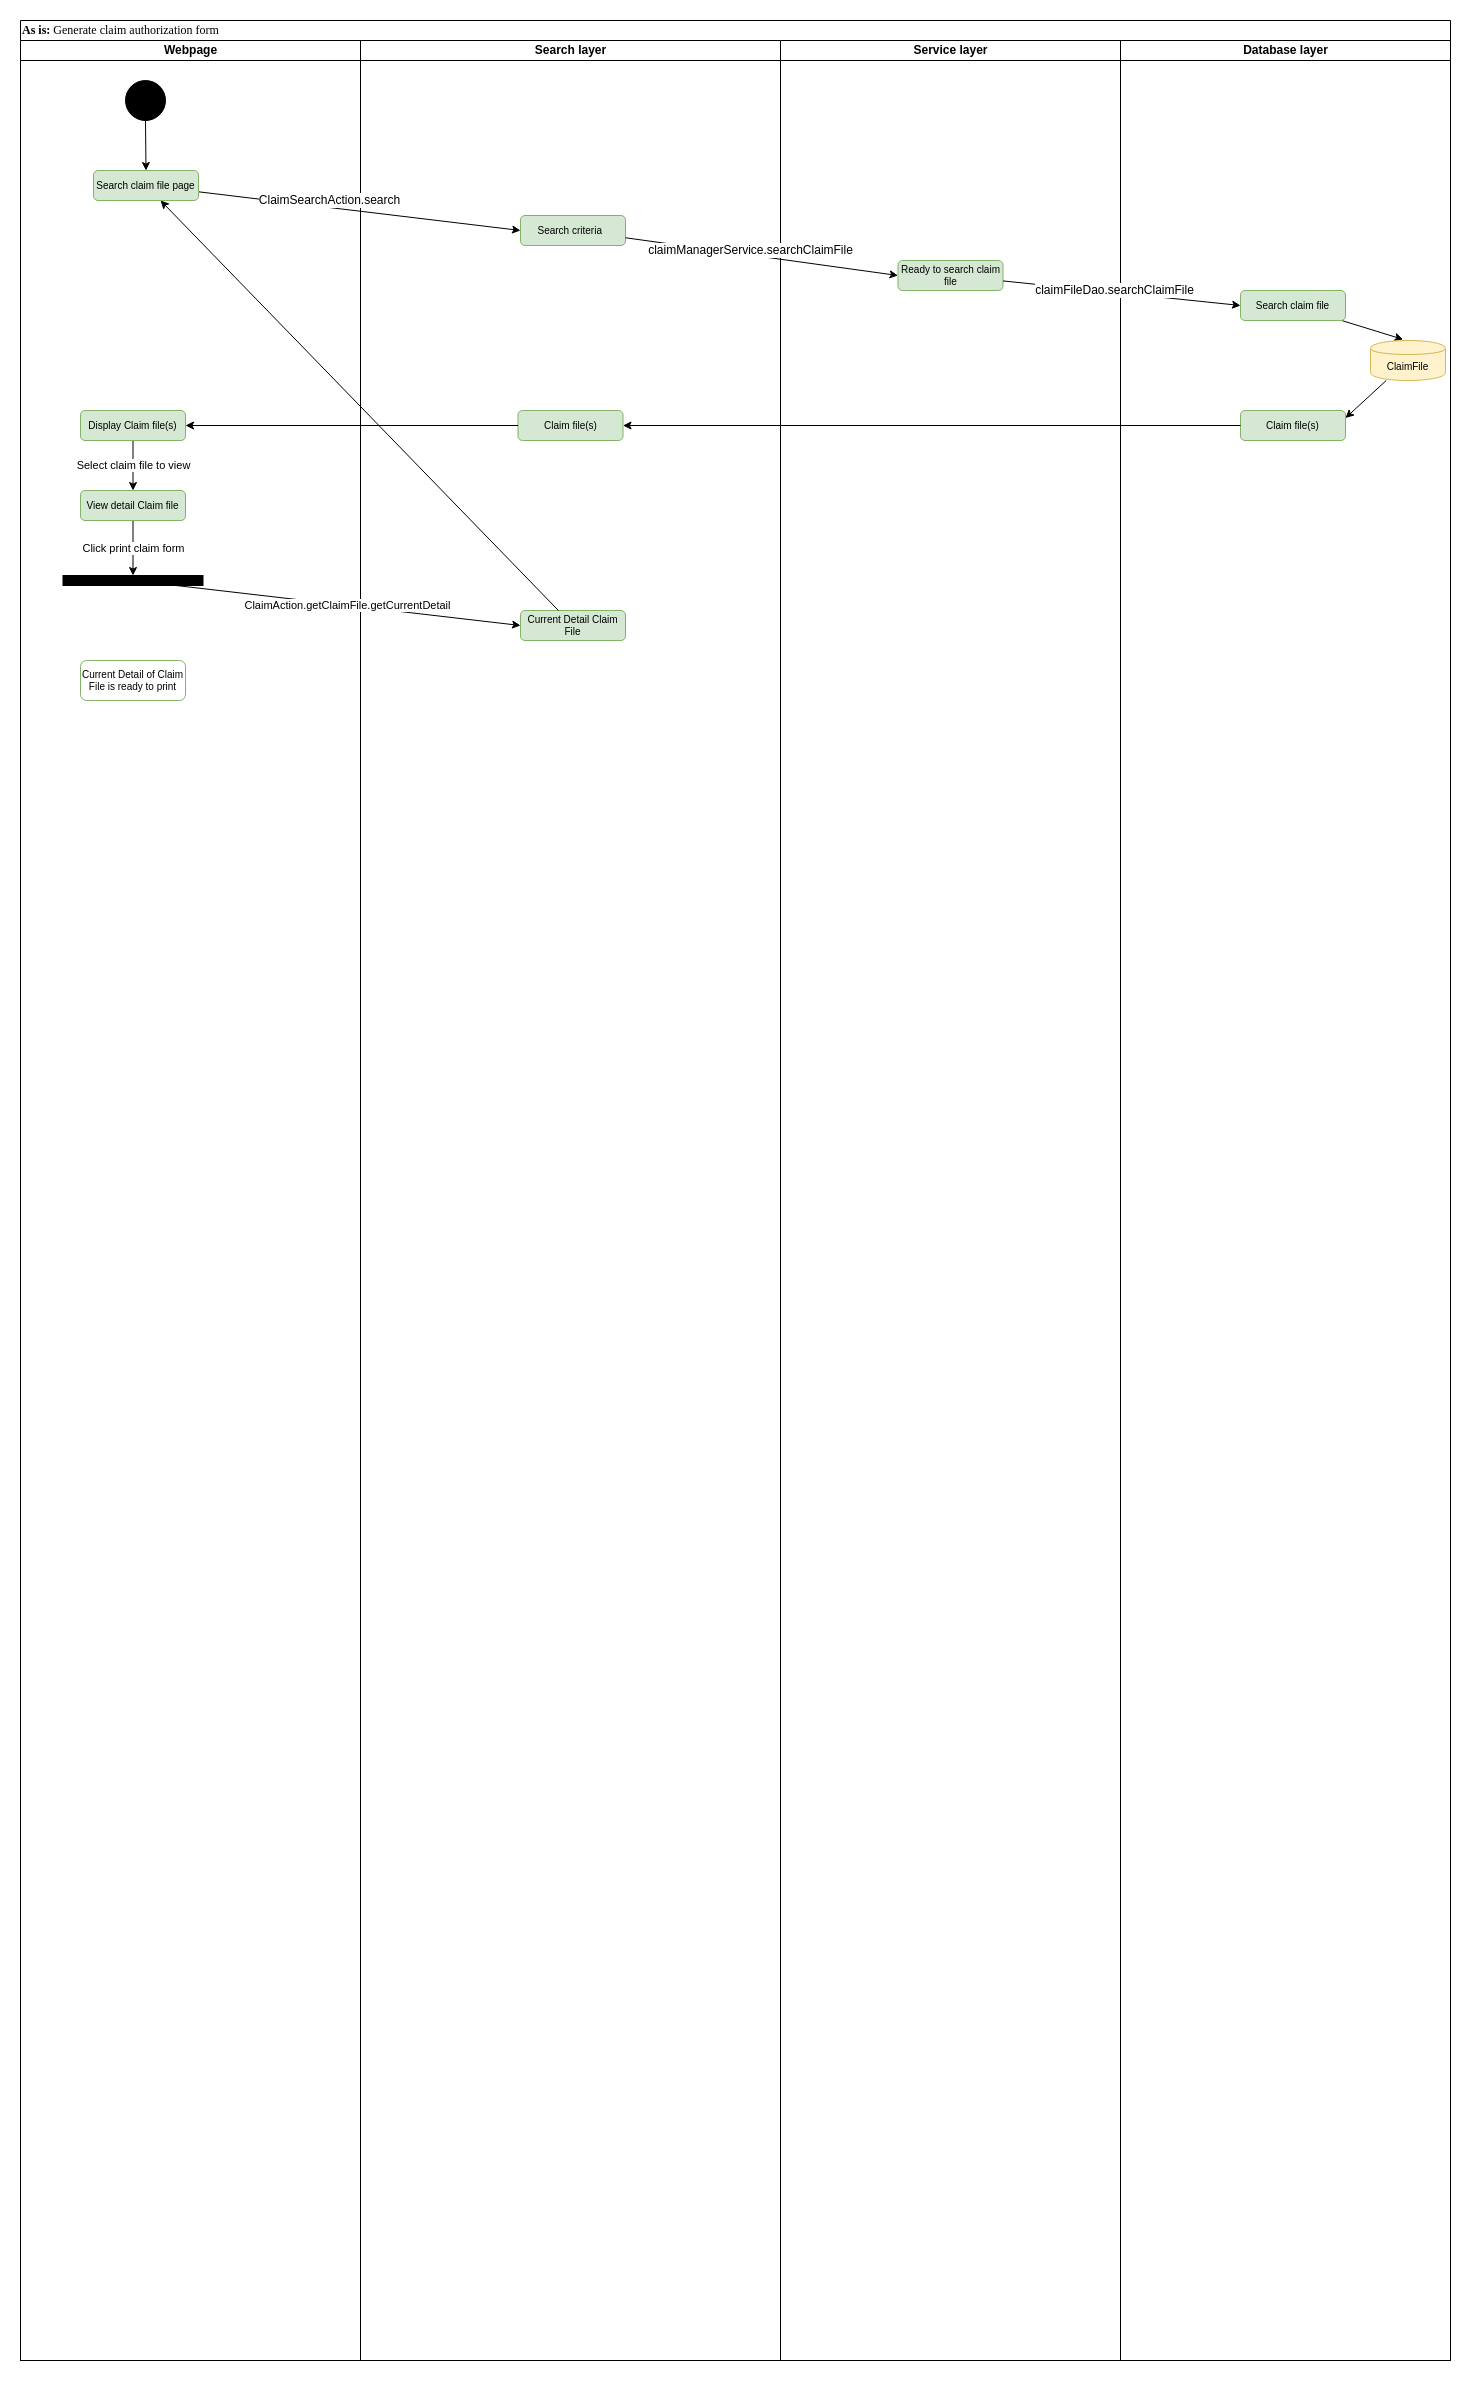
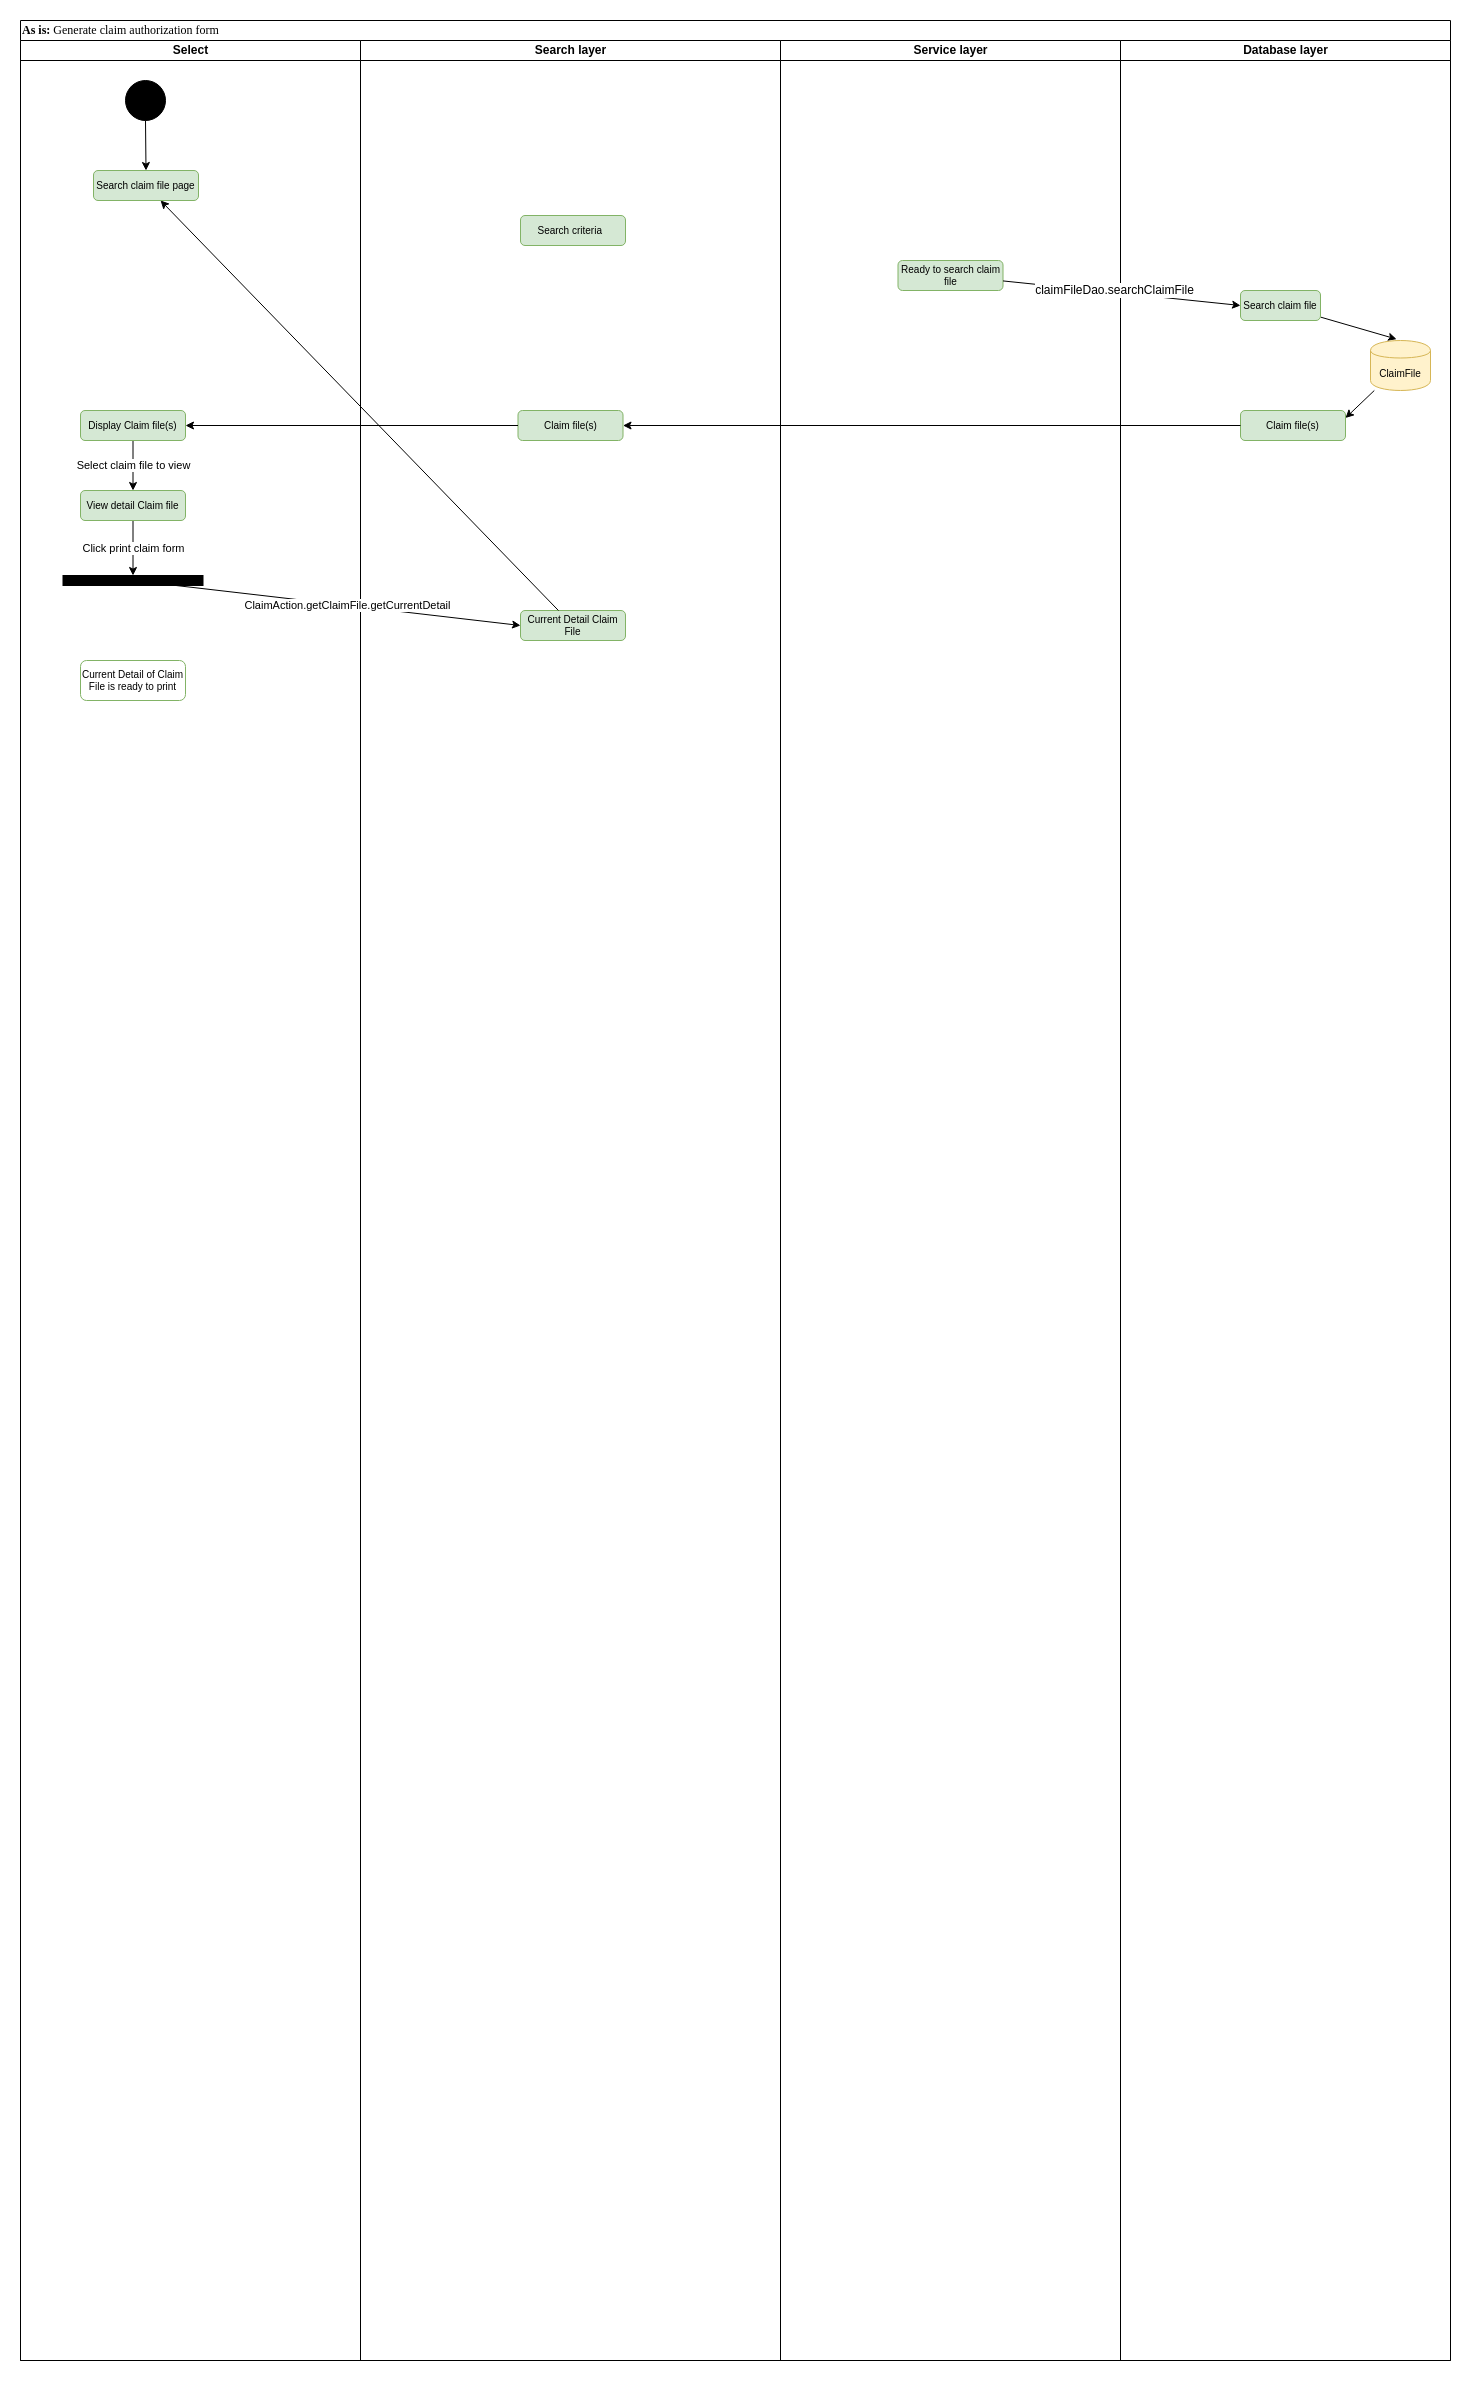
(191, 51) -> (191, 51)
(423, 219) -> none
(830, 266) -> none
(1293, 306) -> (1281, 306)
(1408, 361) -> (1401, 366)
